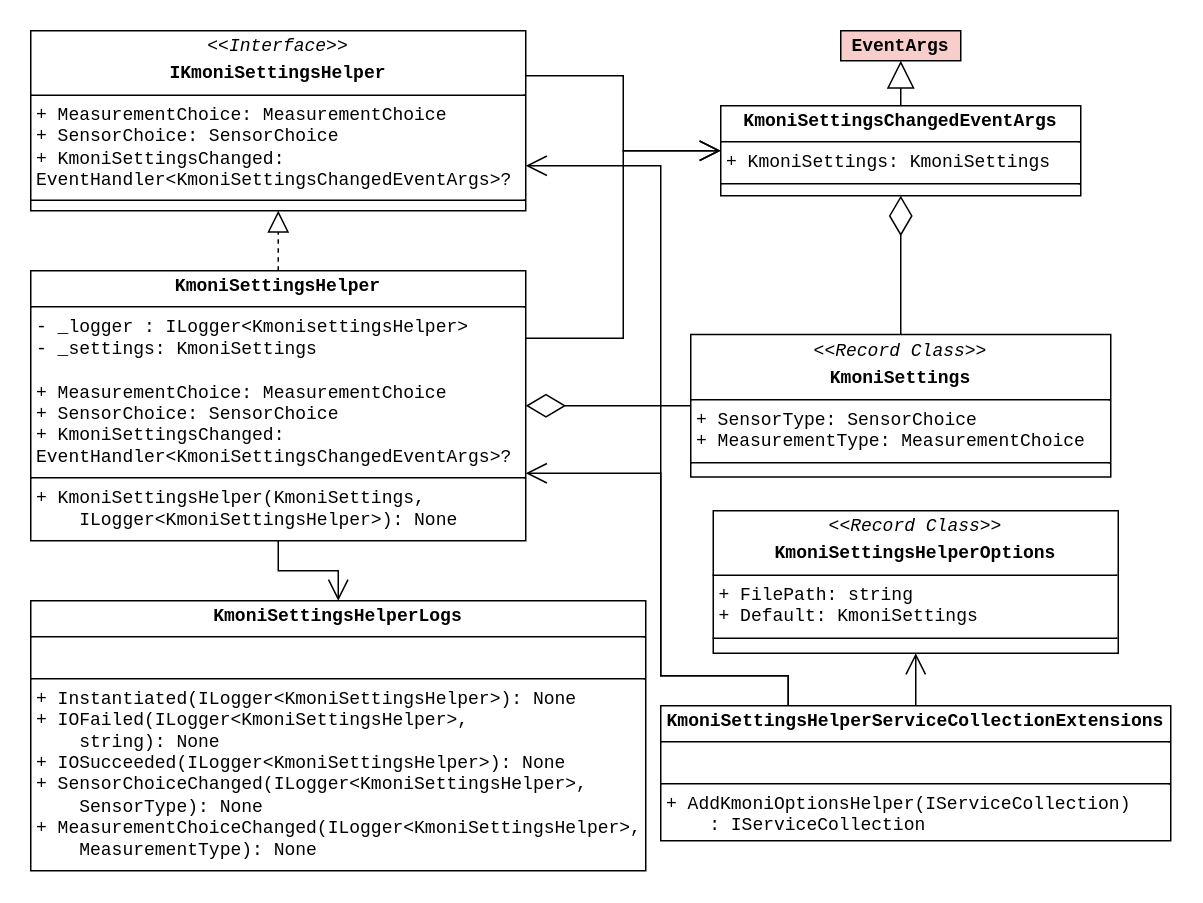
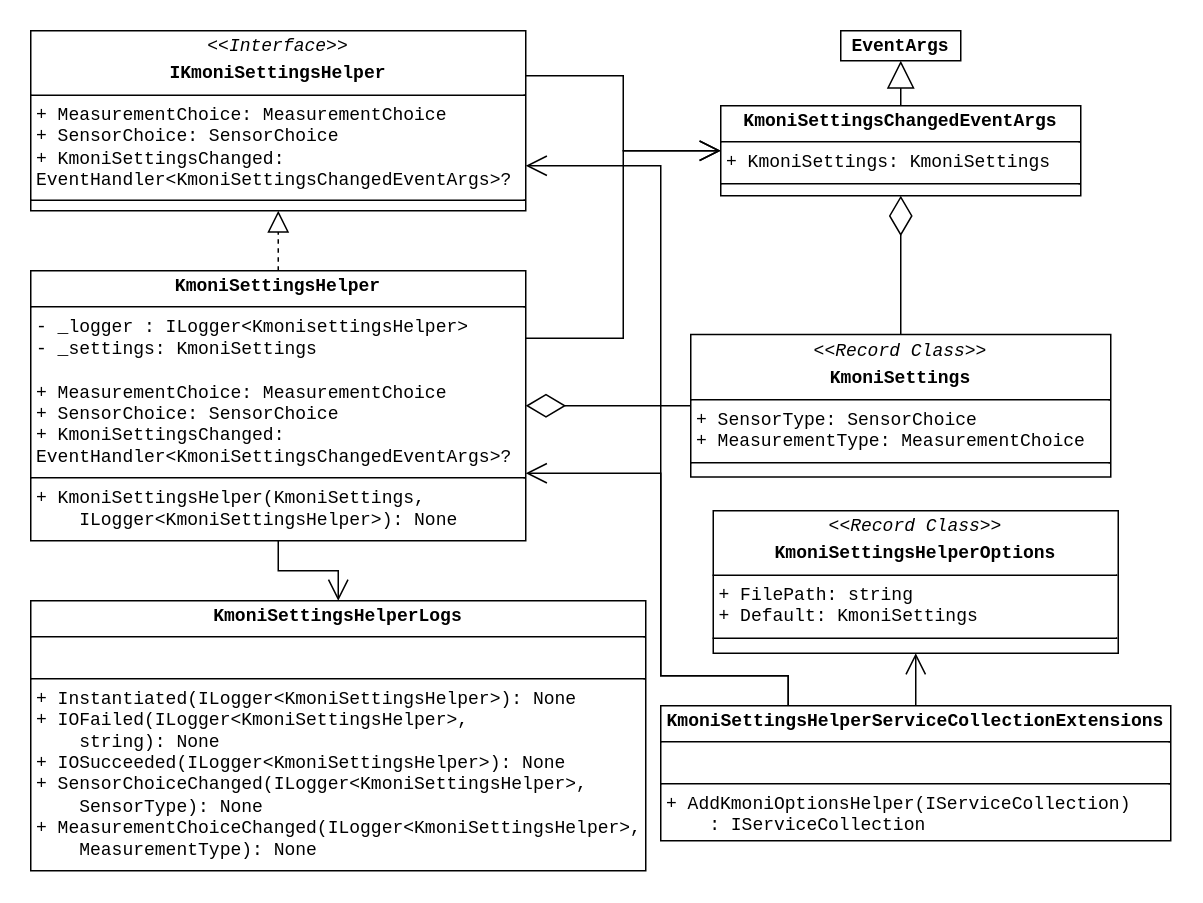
(901, 46) -> (901, 46)
